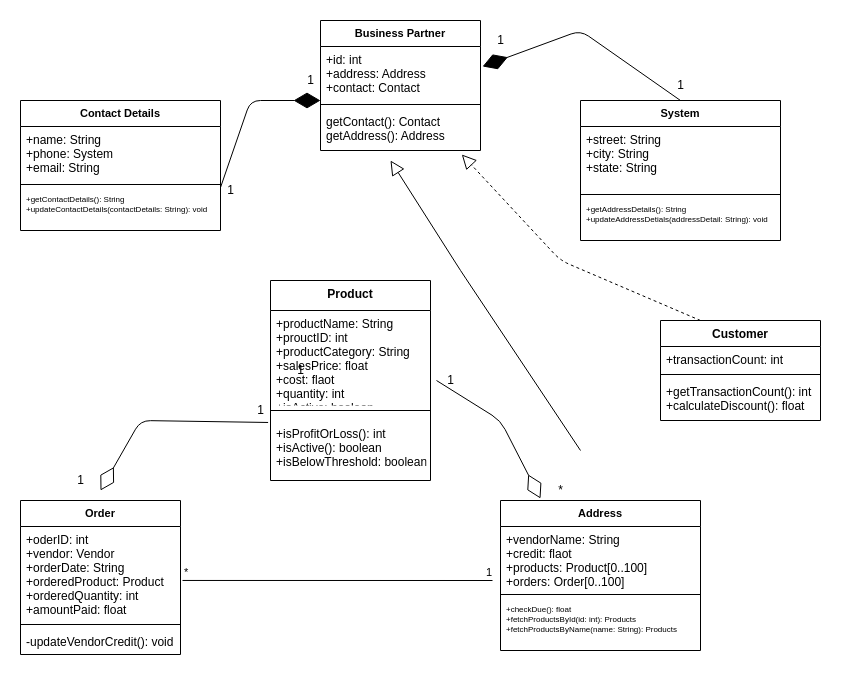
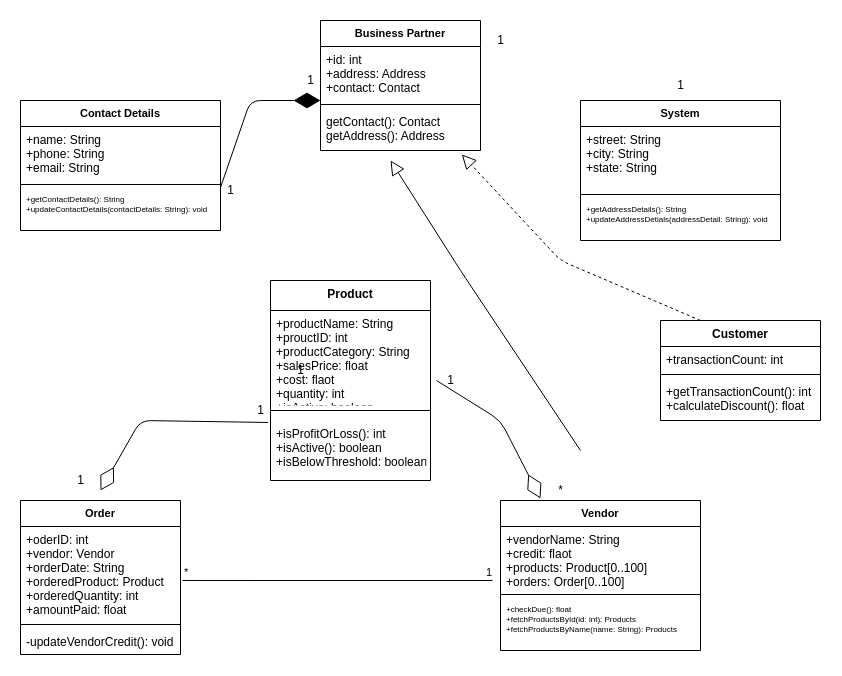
(603, 46) -> none
(65, 140) -> (65, 140)
(600, 513) -> (600, 513)
